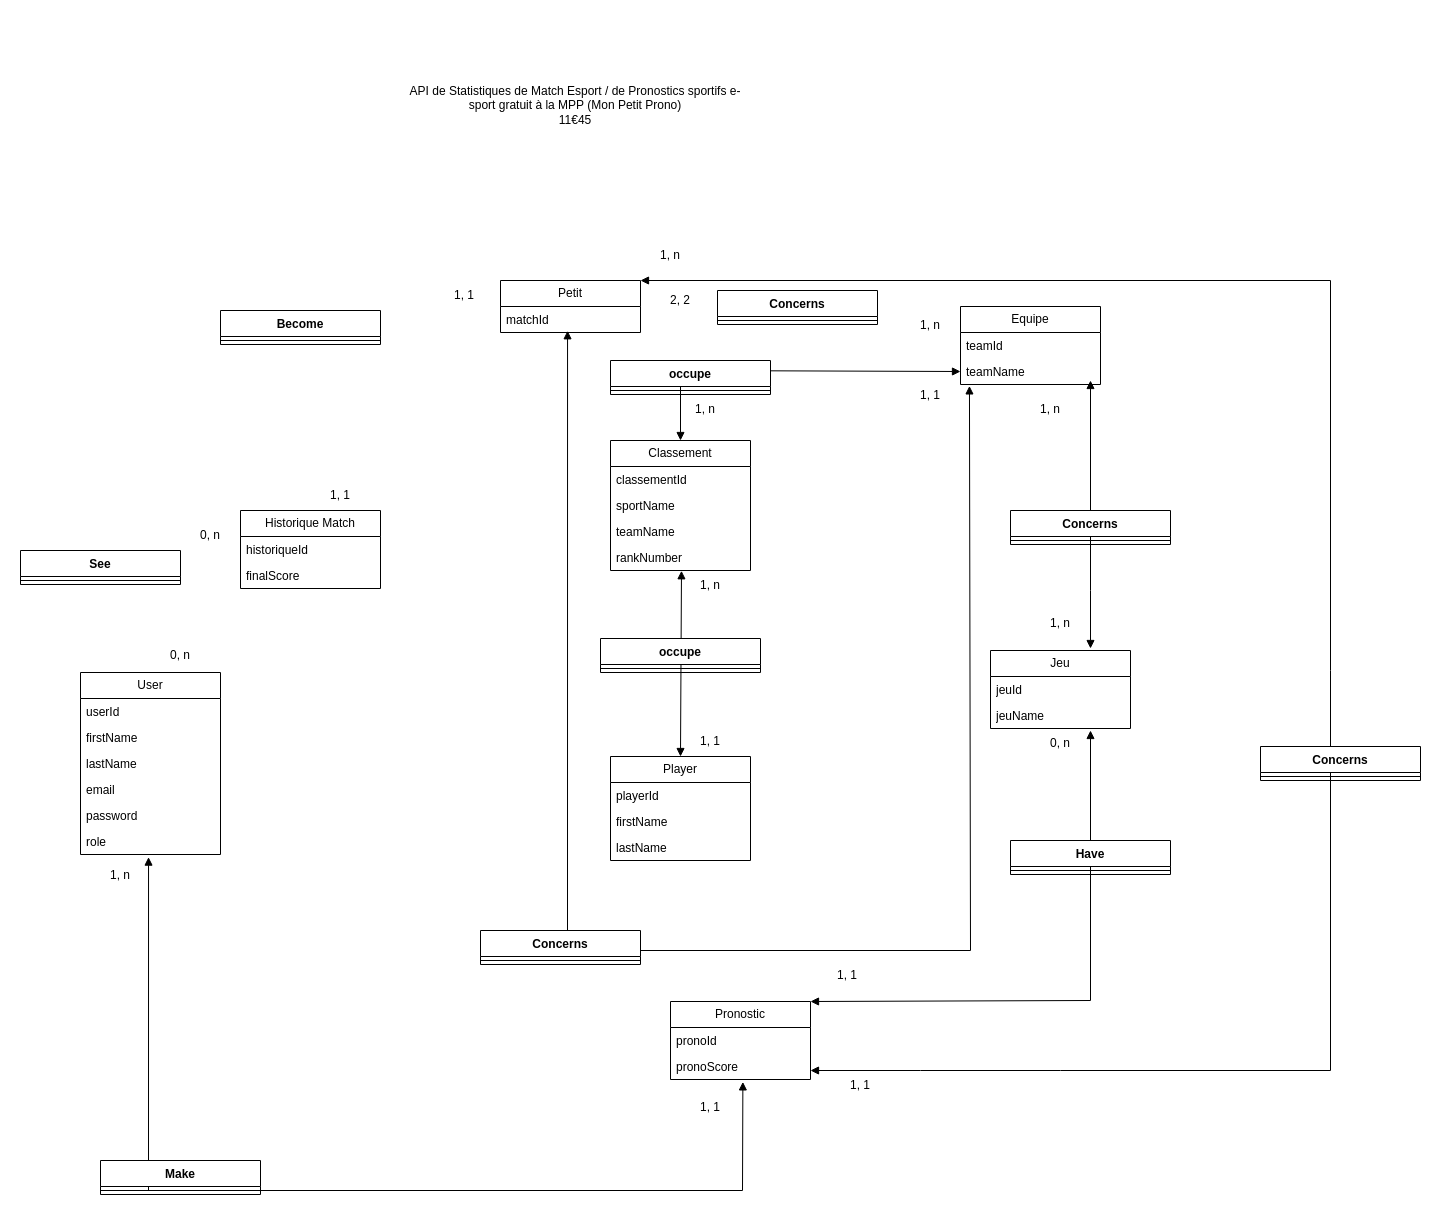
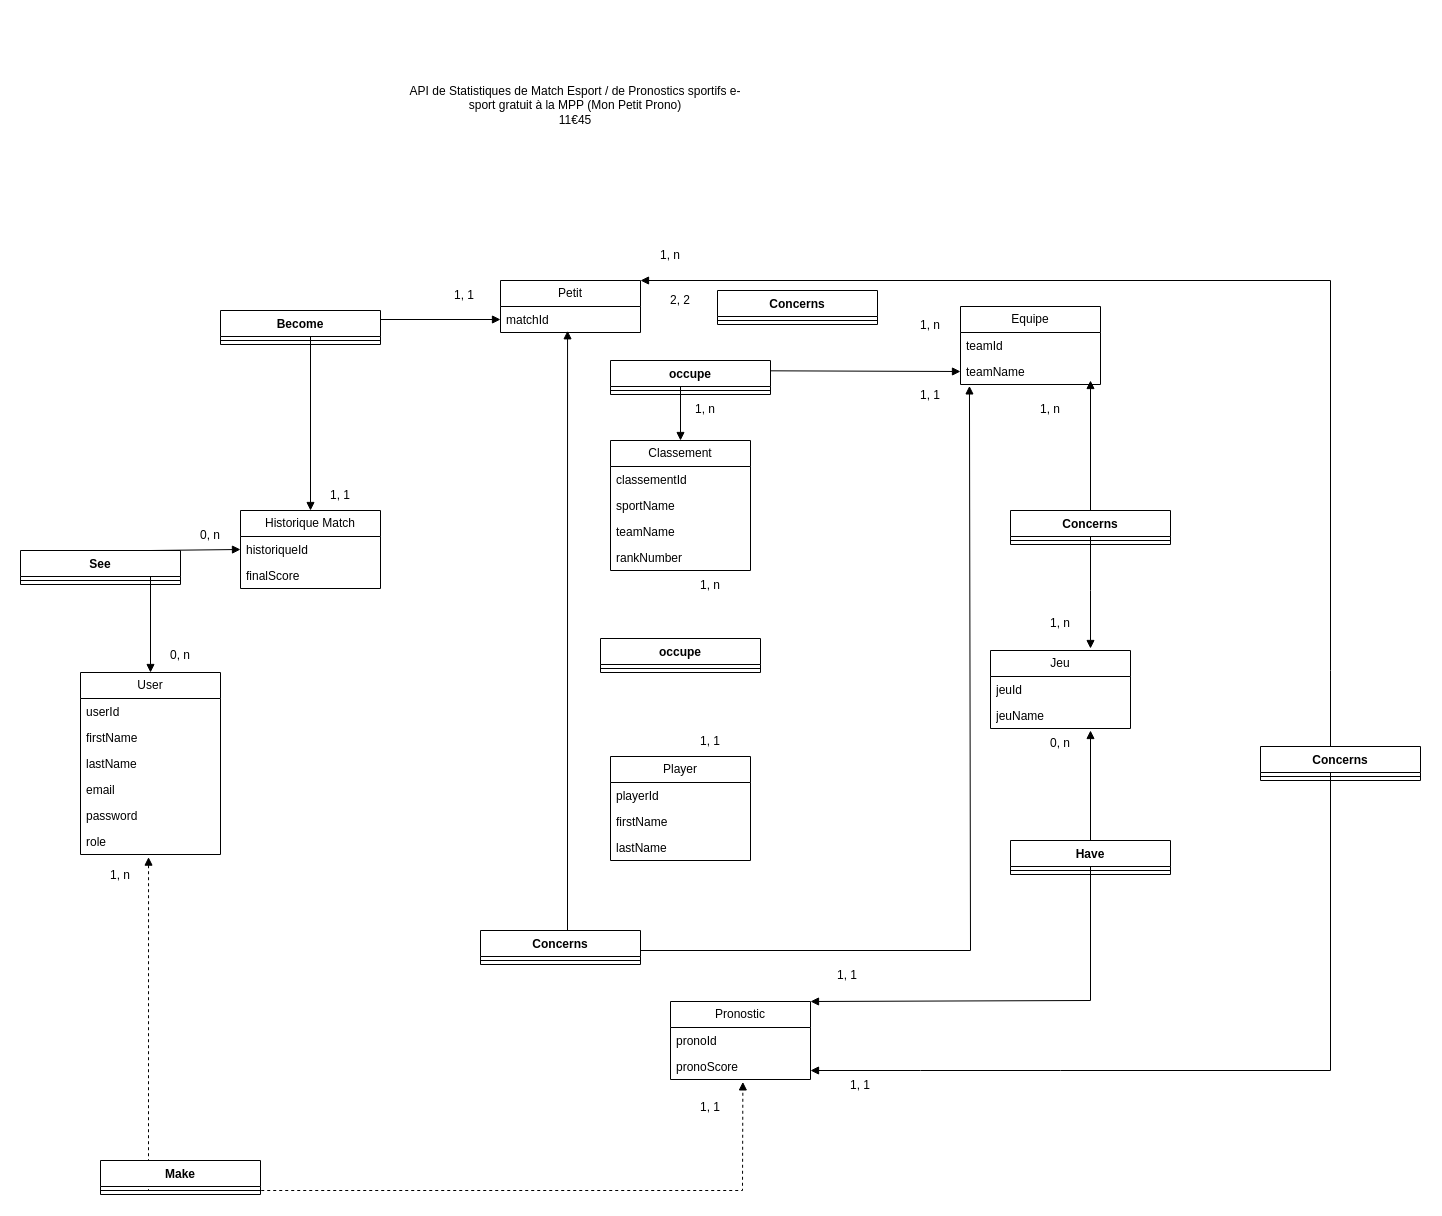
none -> (311, 419)
none -> (151, 619)
(681, 705) -> none
(552, 1191) -> (552, 1191)
